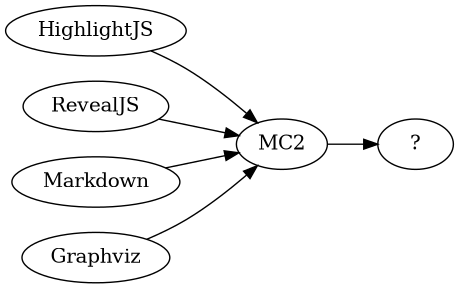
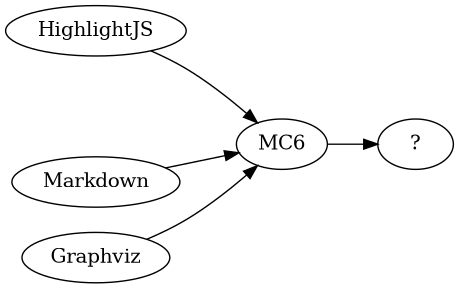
(96, 106) -> none
(282, 144) -> (282, 144)
